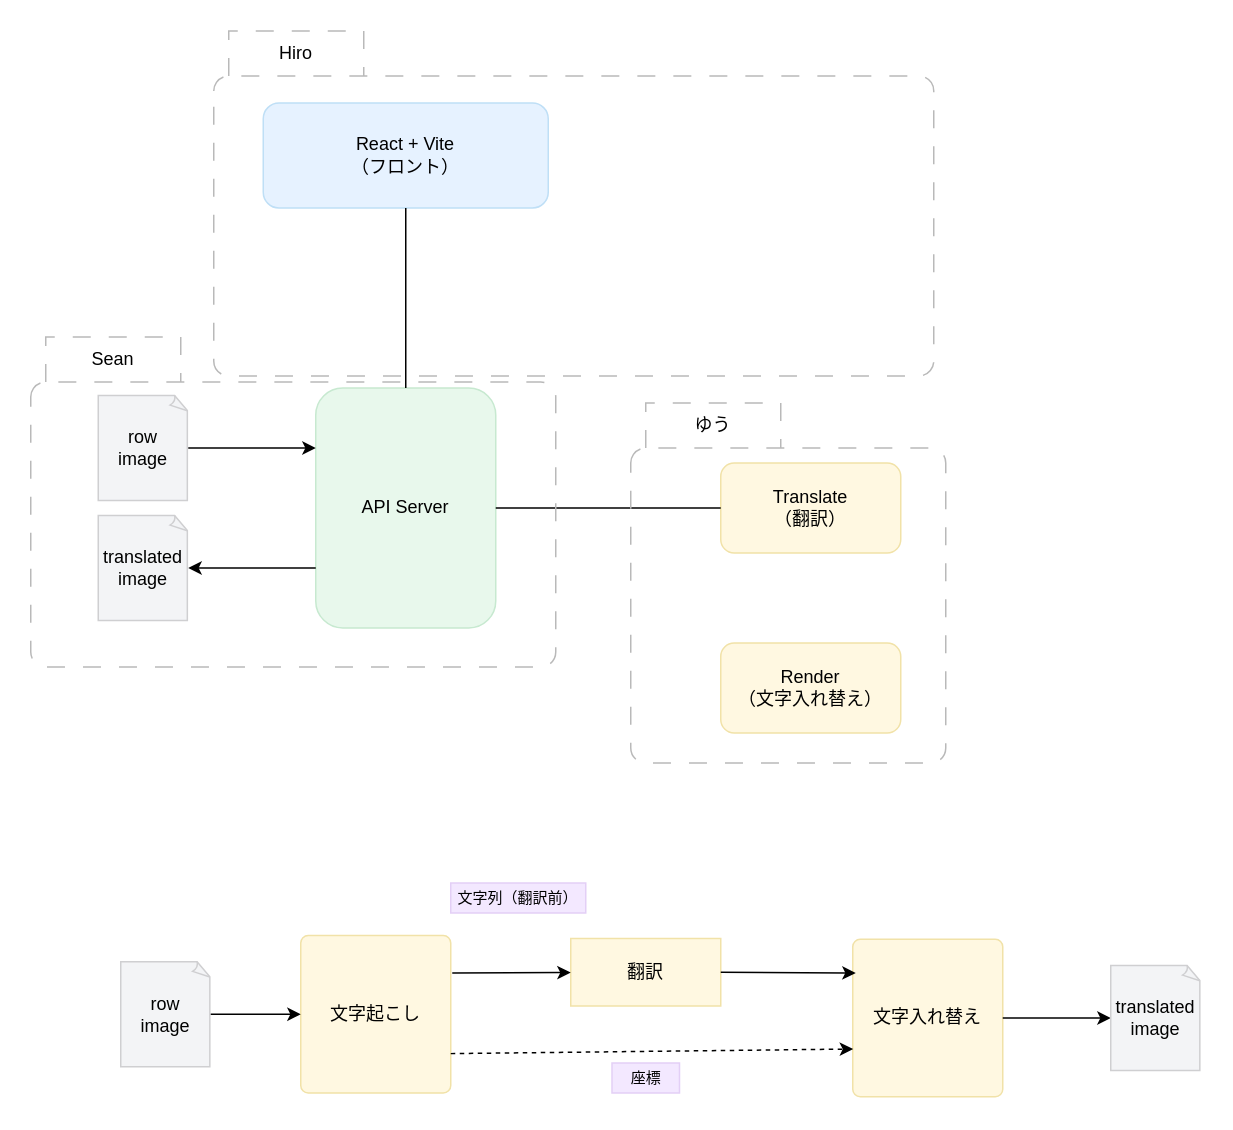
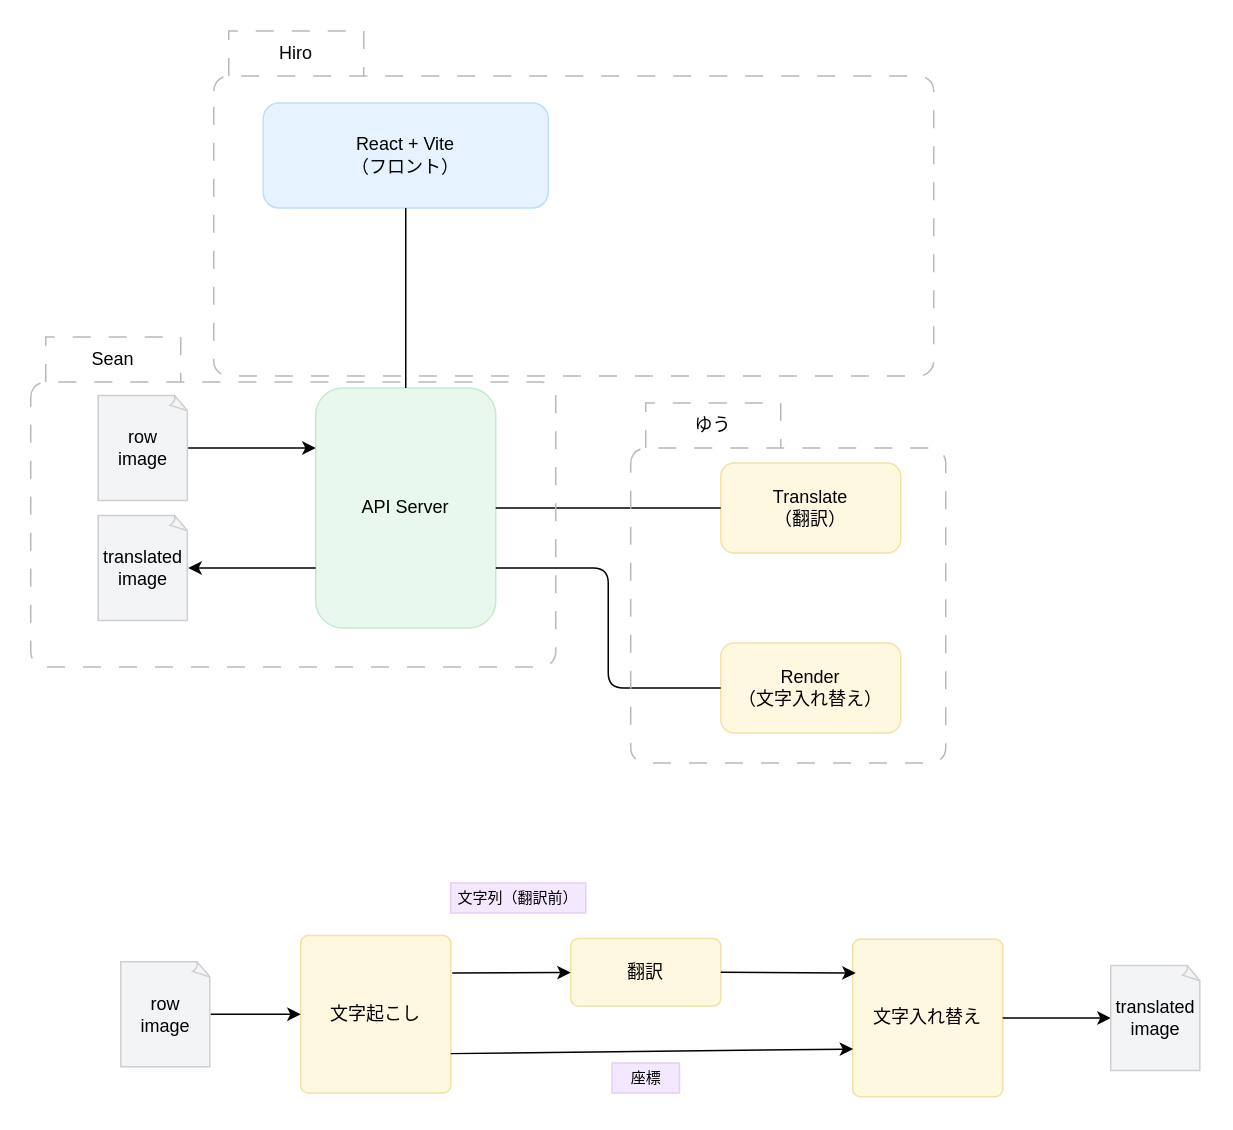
none -> (608, 628)
(646, 972) -> (646, 972)
(645, 1051) -> (645, 1051)
